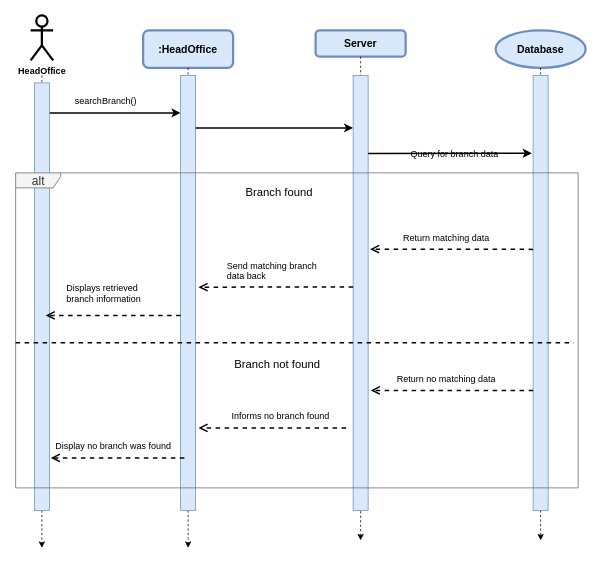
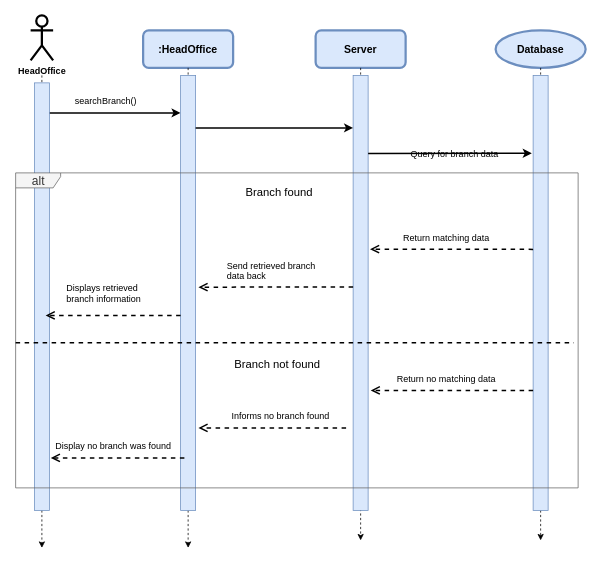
(360, 44) -> (360, 49)
(274, 271) -> (276, 271)
